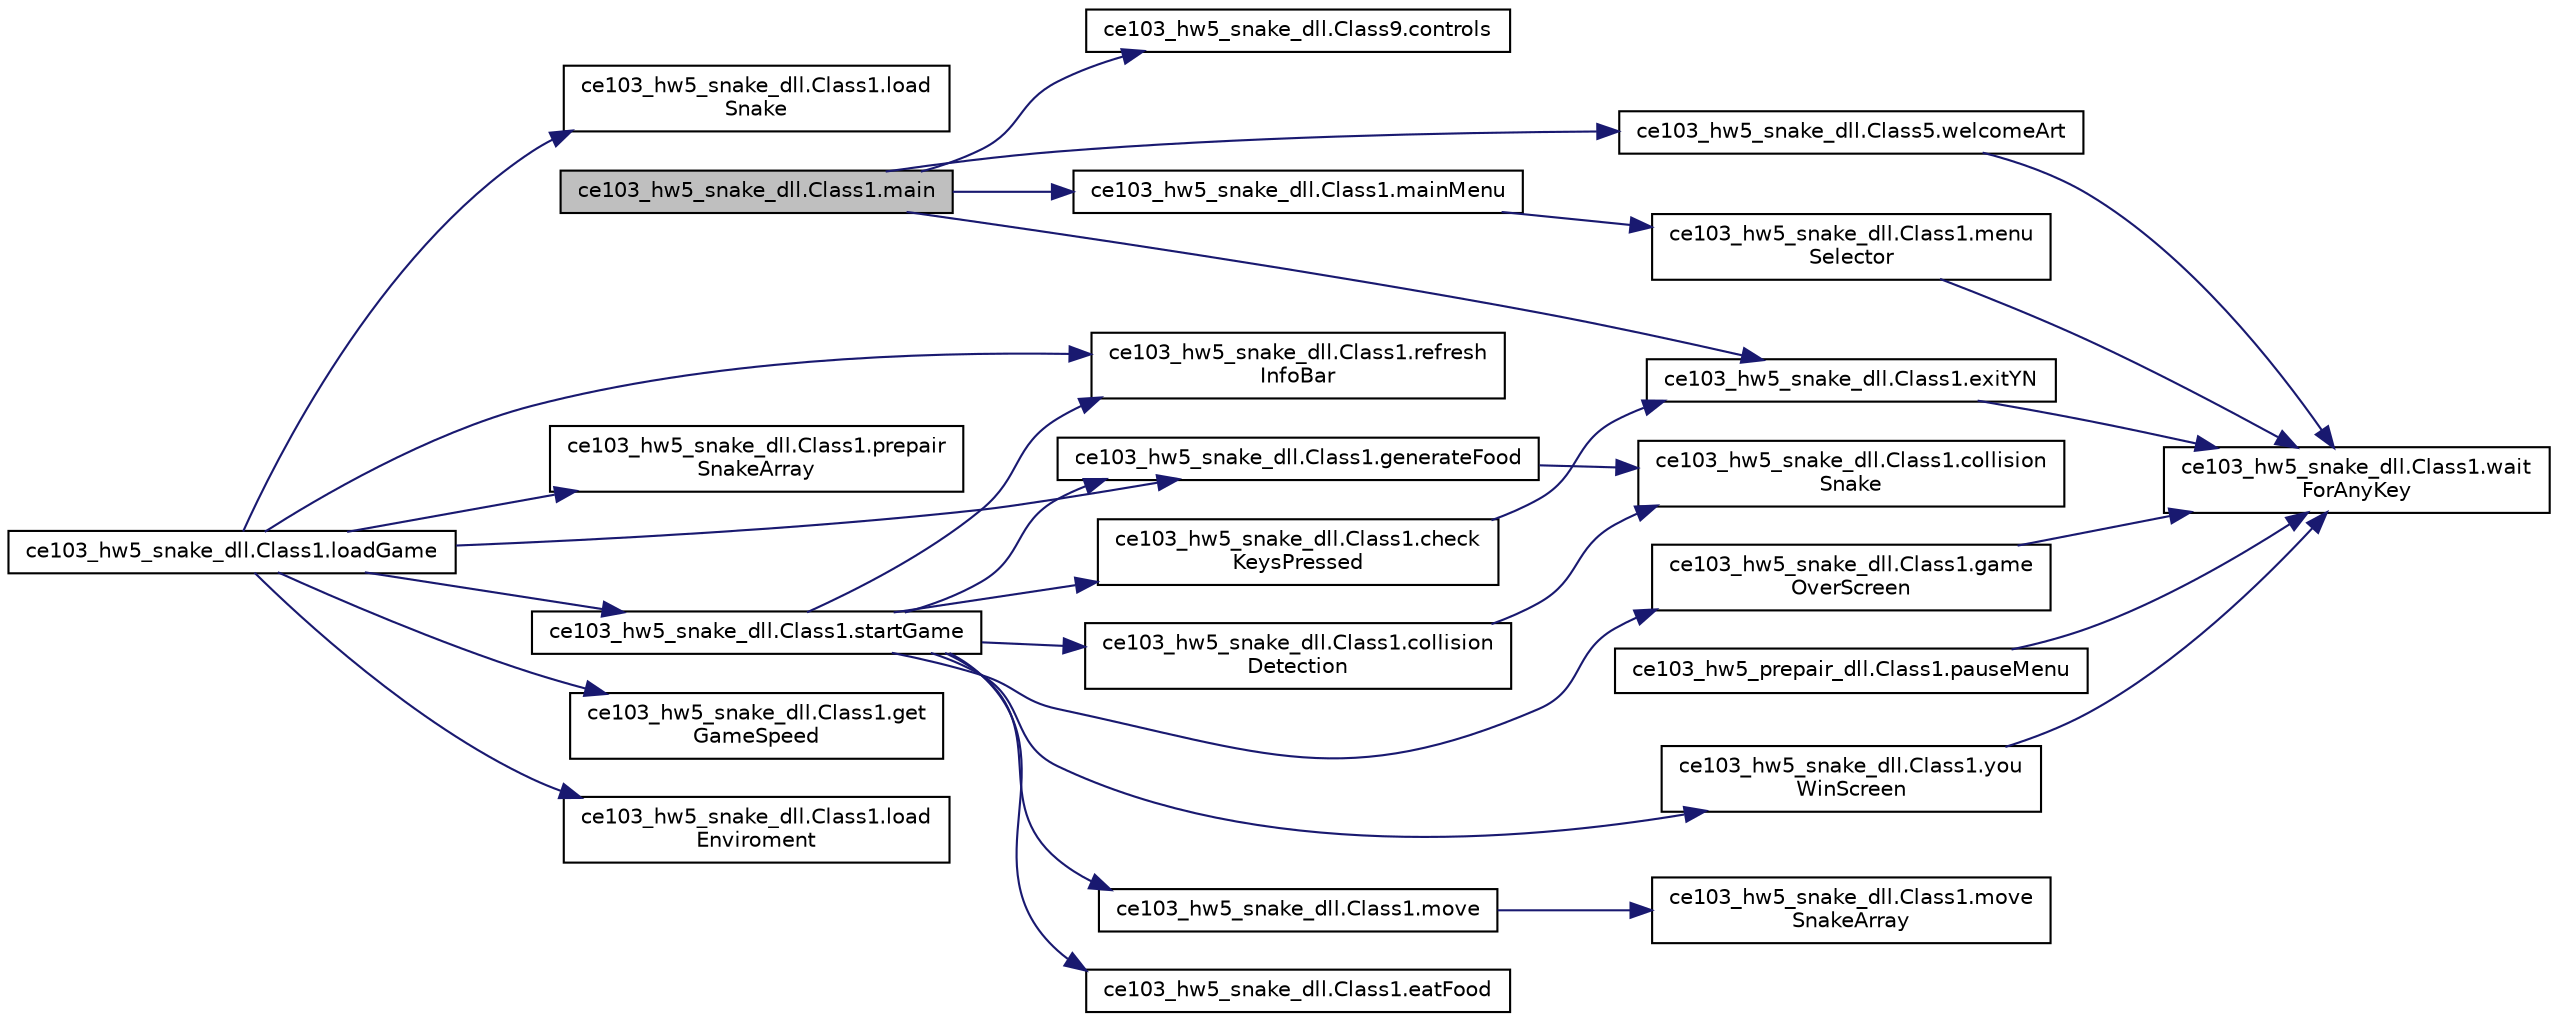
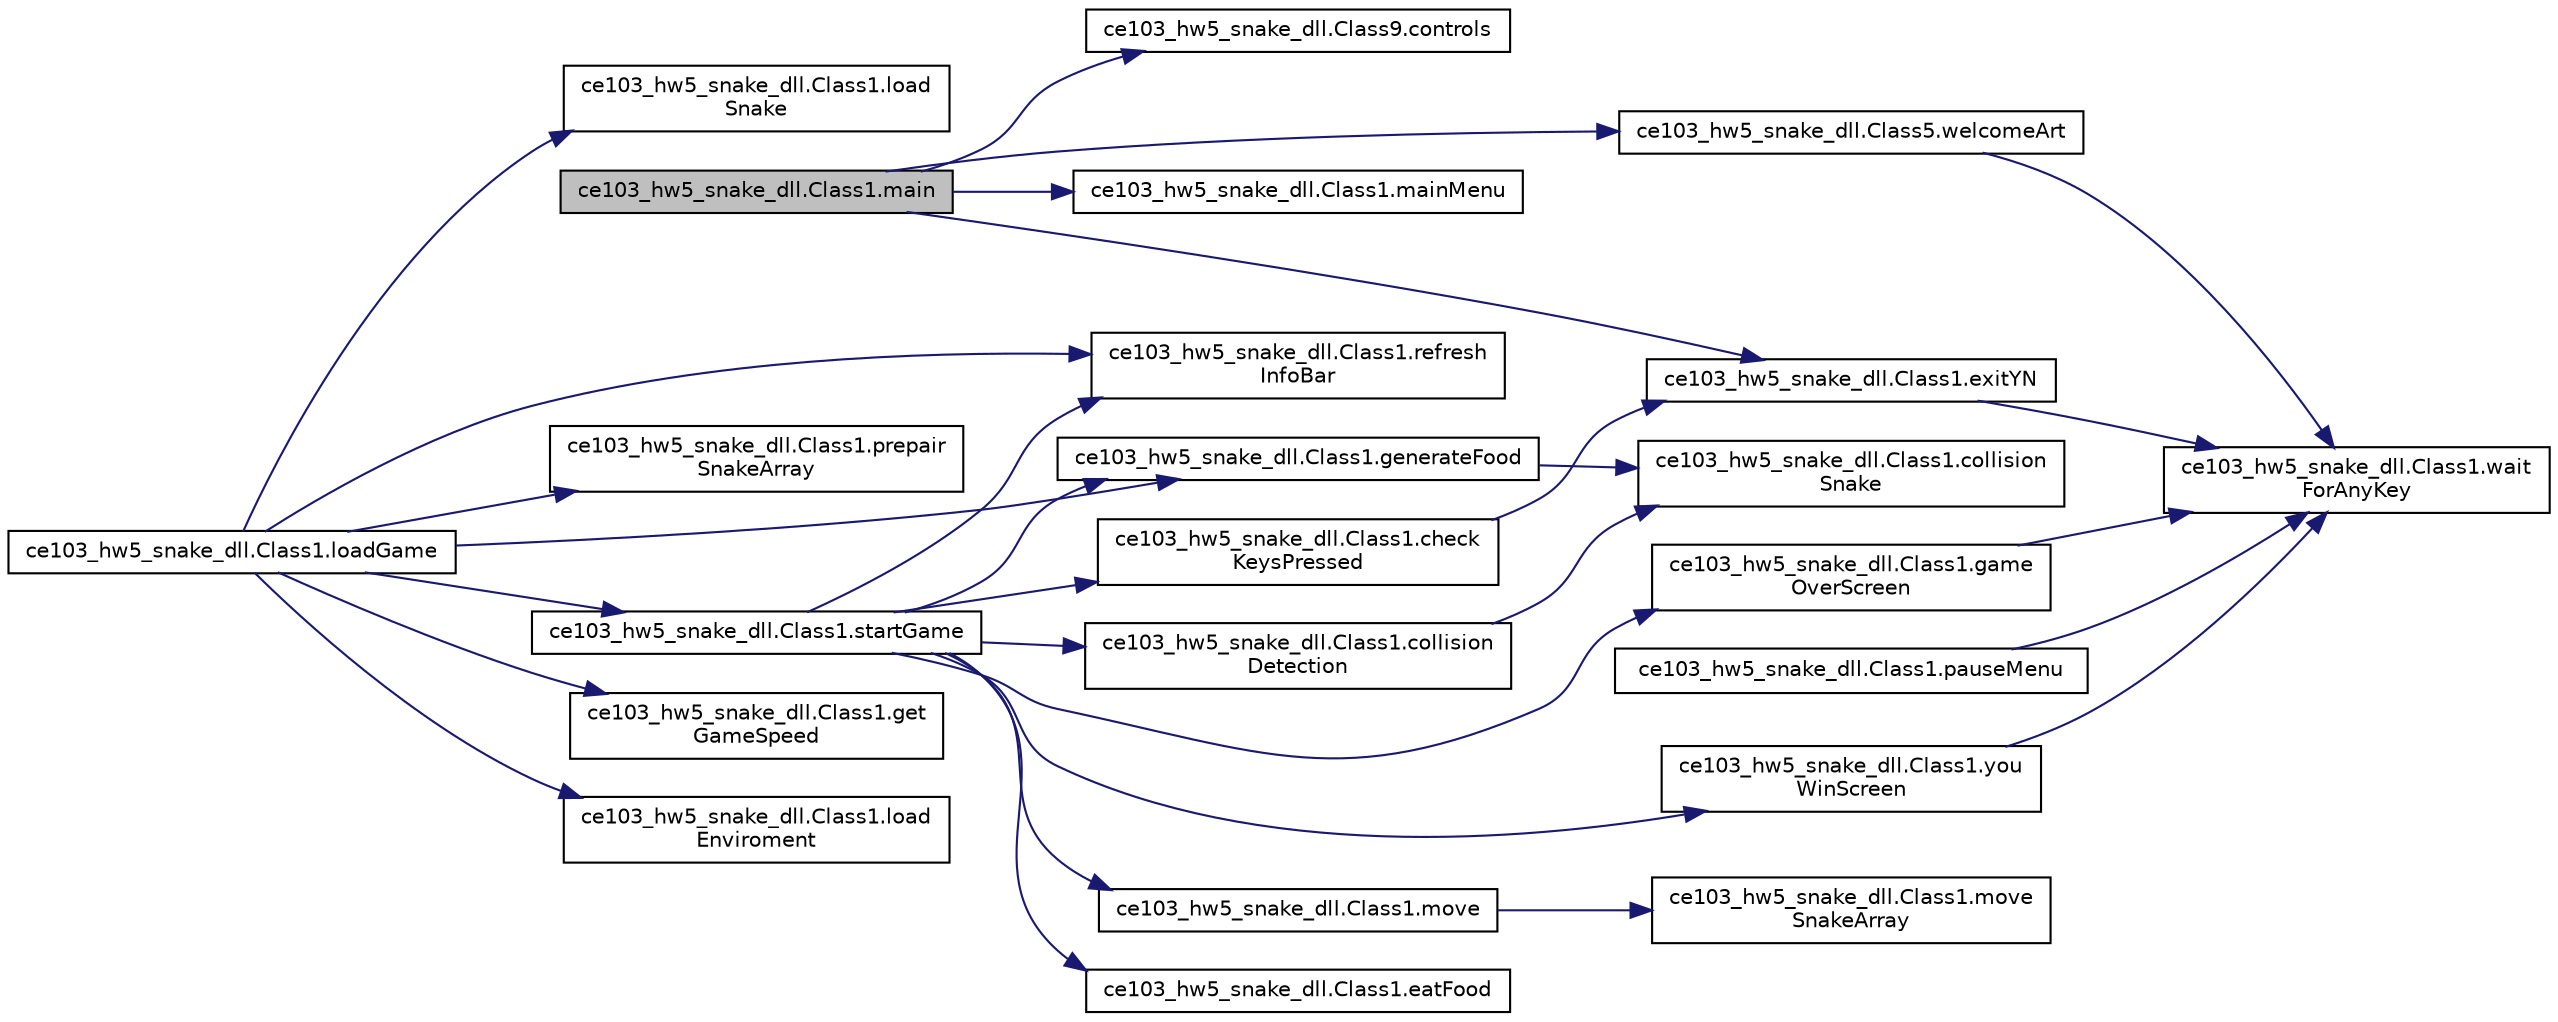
(1851, 247) -> none
(1851, 671) -> (1851, 671)
